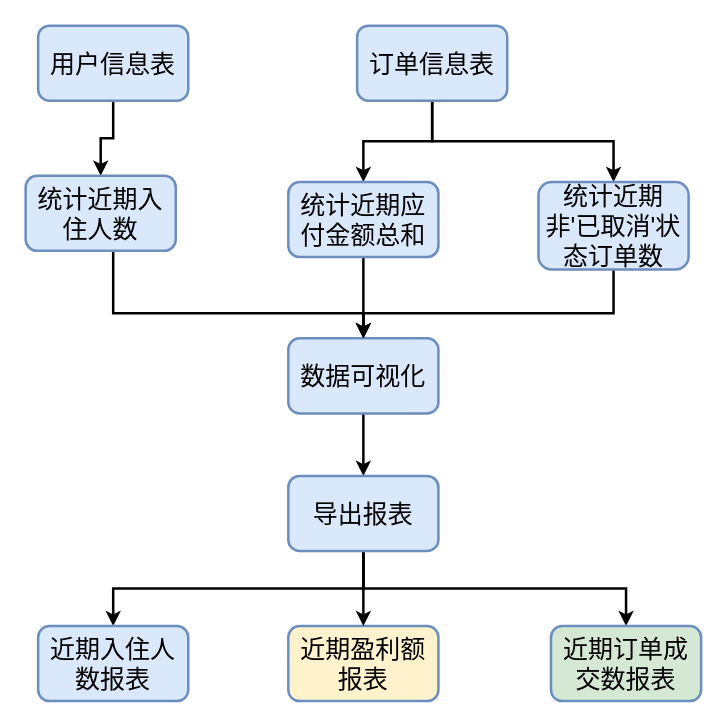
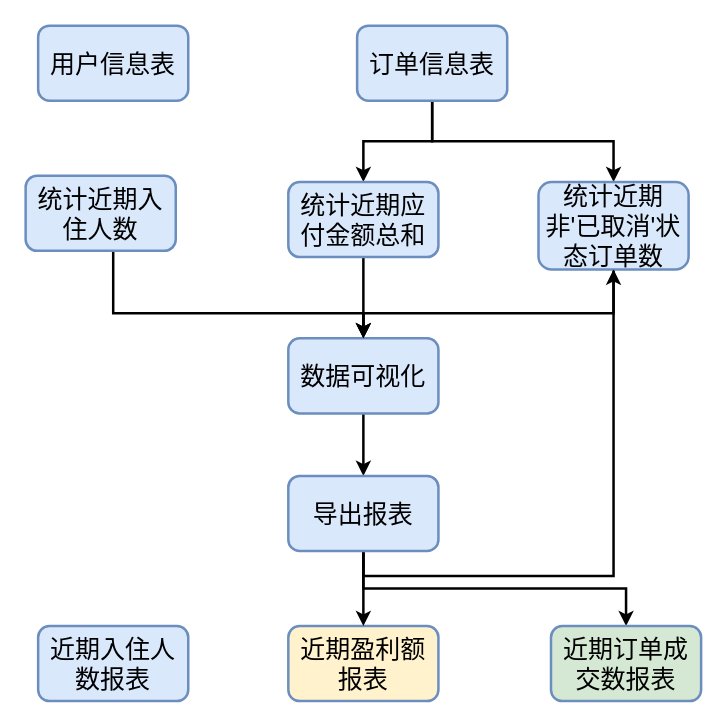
(112, 138) -> none
(224, 588) -> (613, 570)
